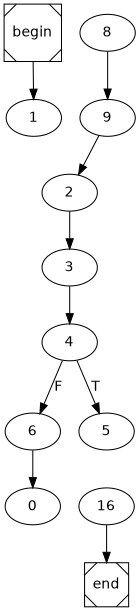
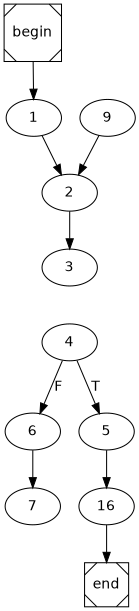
(108, 33) -> none
none -> (49, 151)
(70, 300) -> none
none -> (107, 464)
(33, 506) -> (33, 506)
